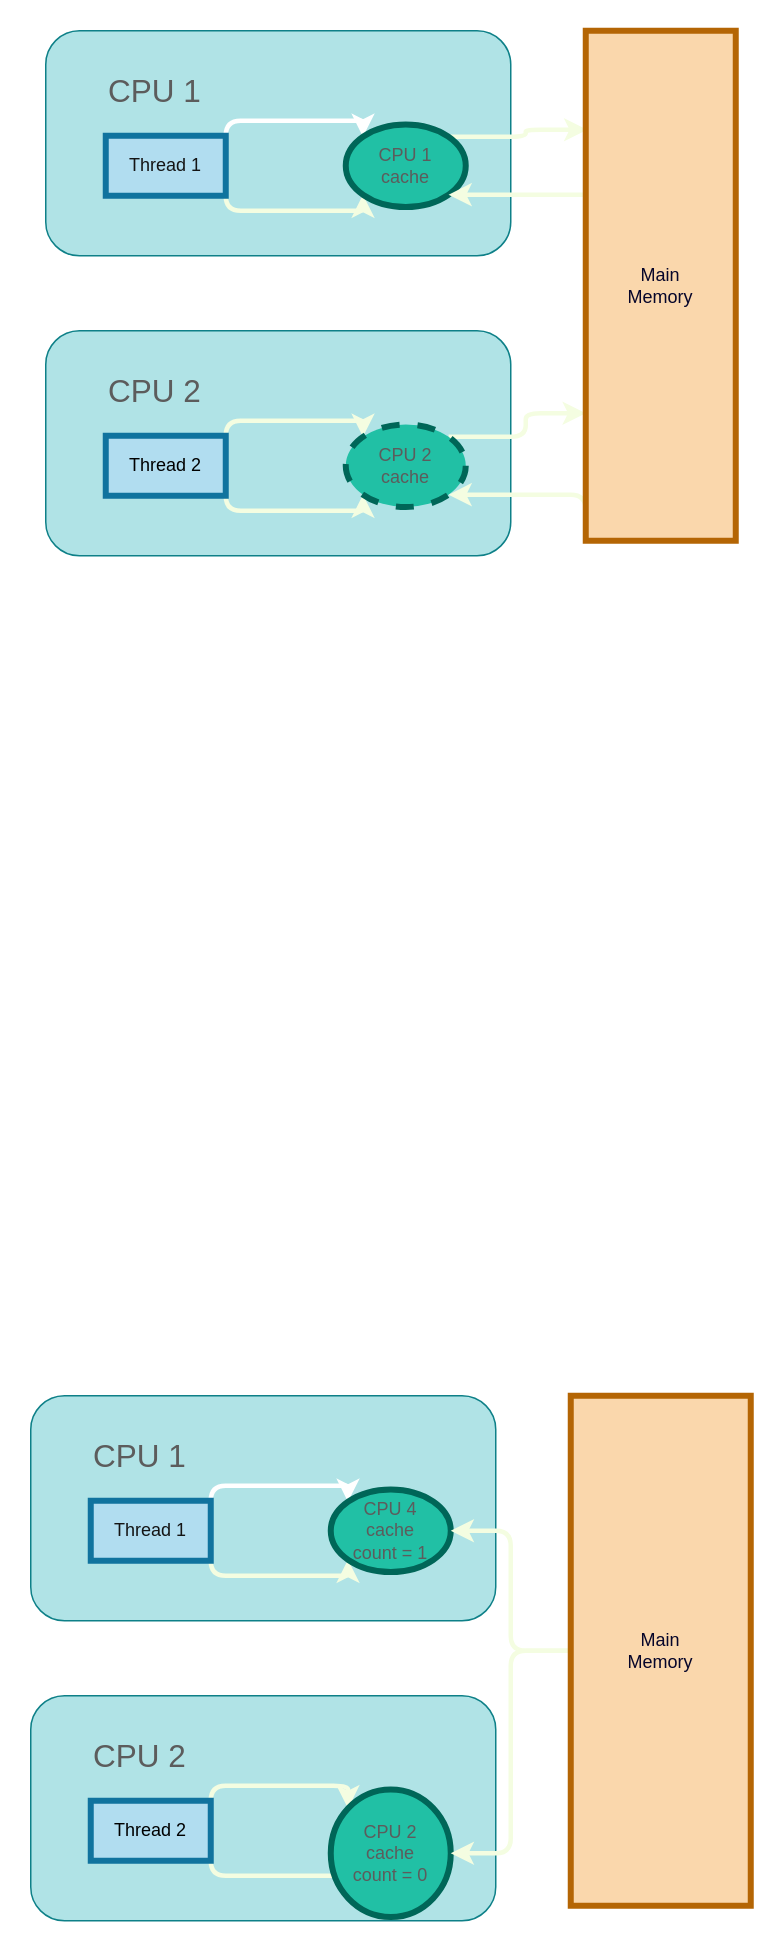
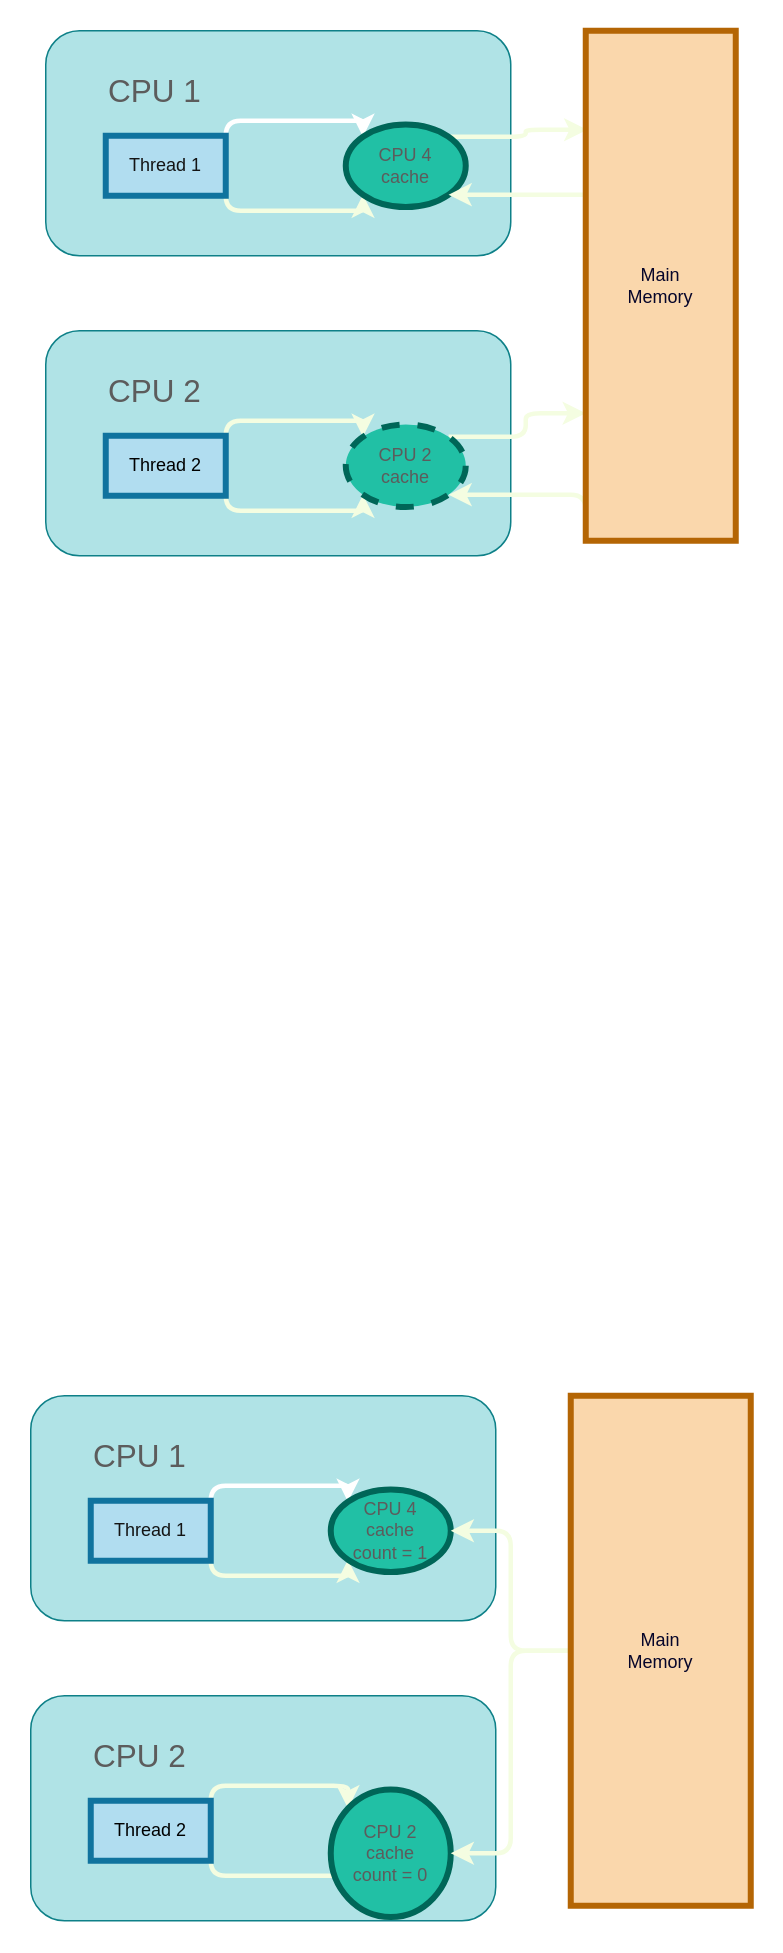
(406, 166) -> (406, 166)
